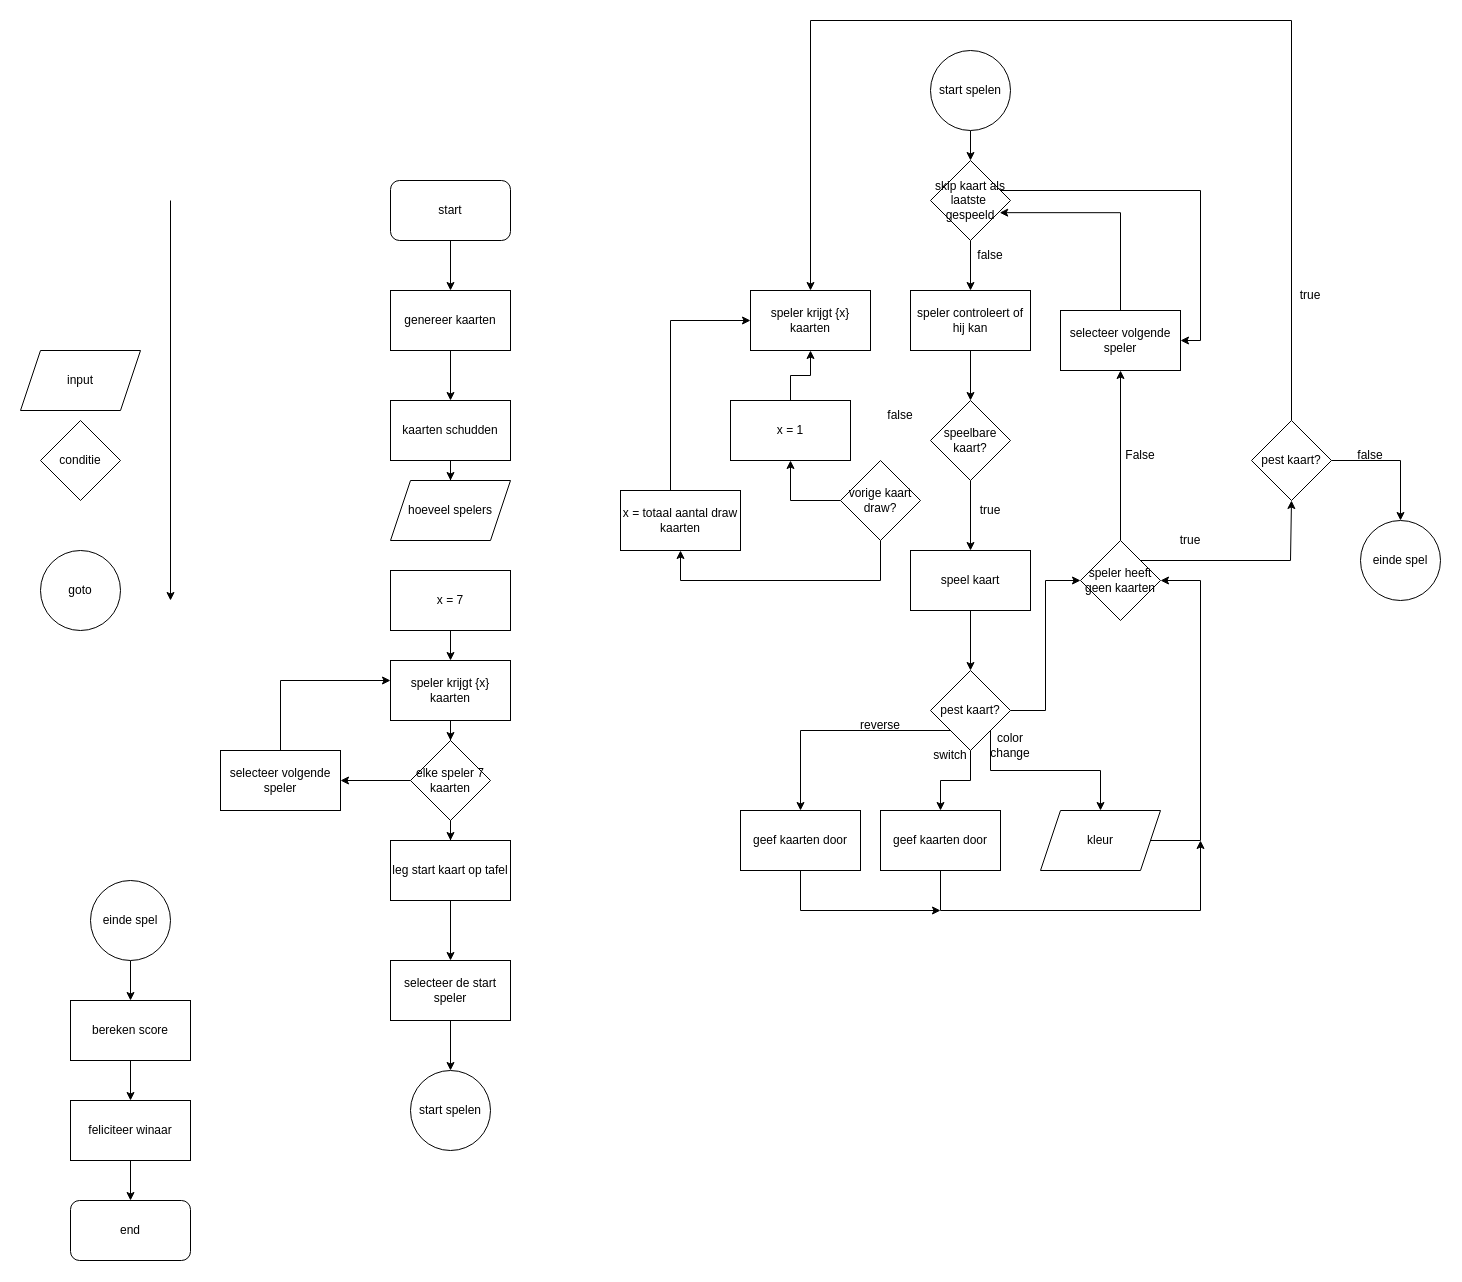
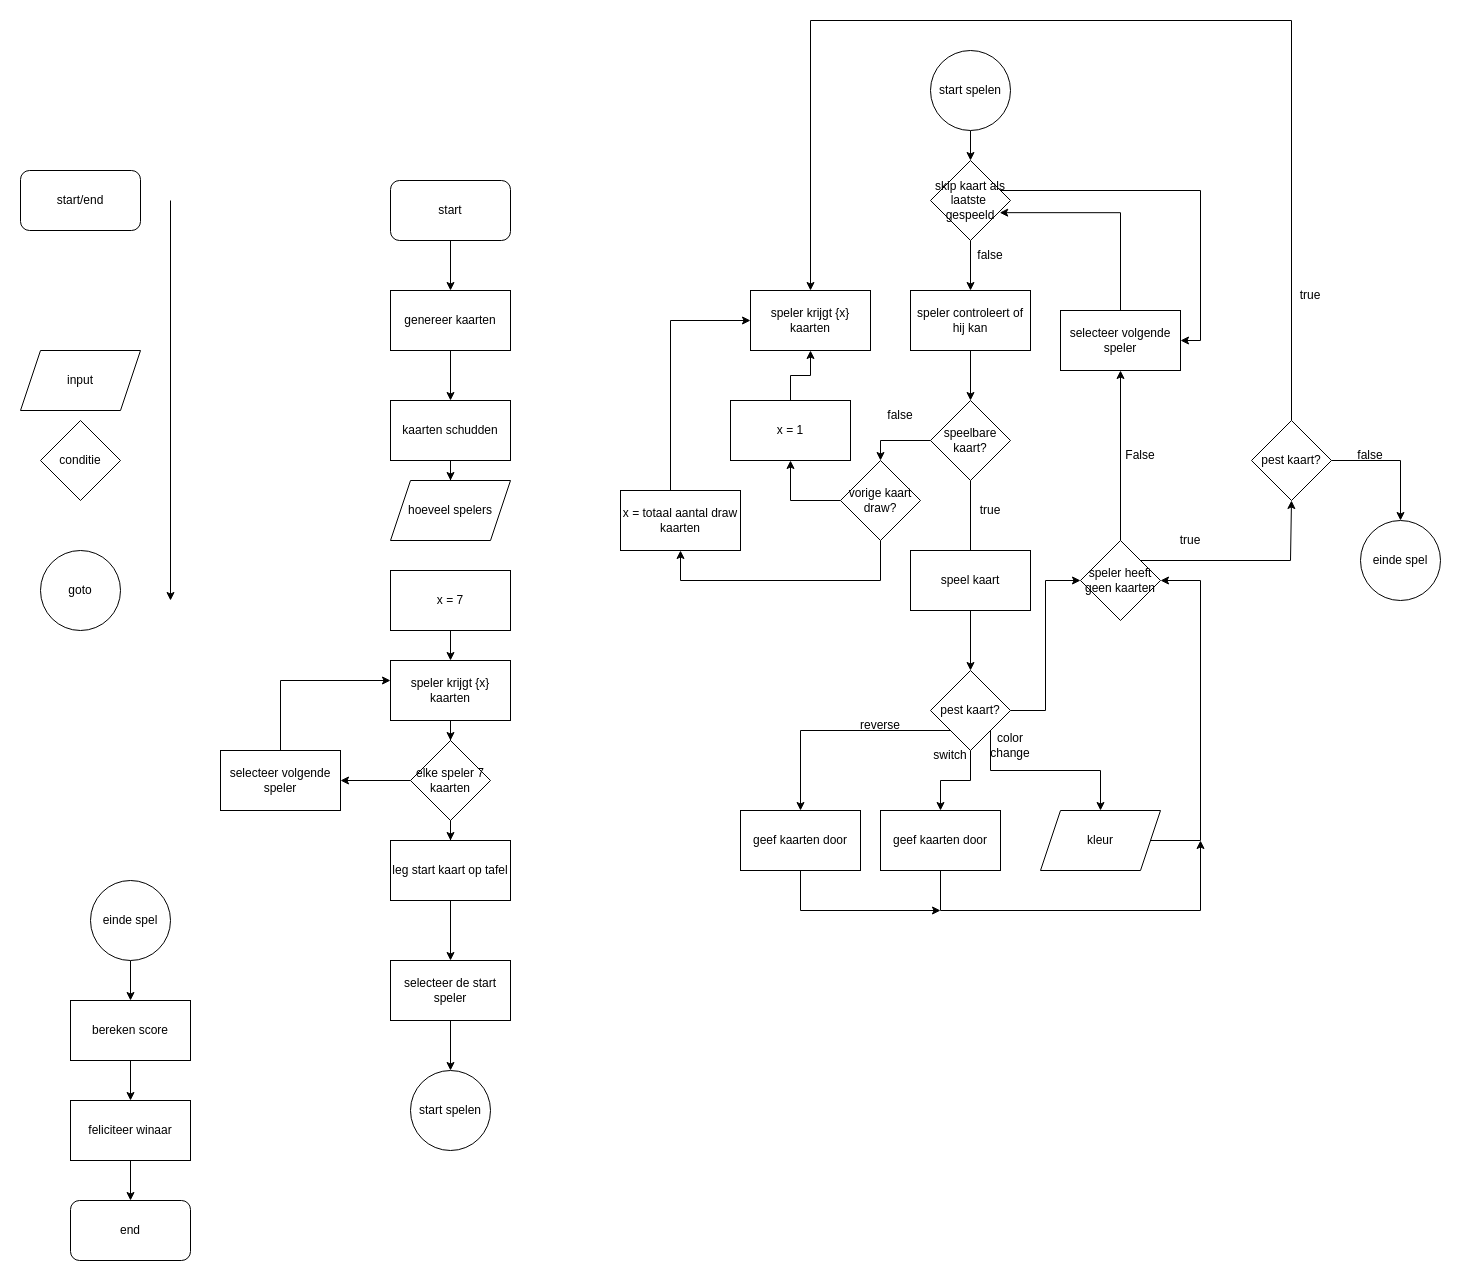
none -> (81, 201)
none -> (900, 441)
(971, 542) -> (971, 545)
